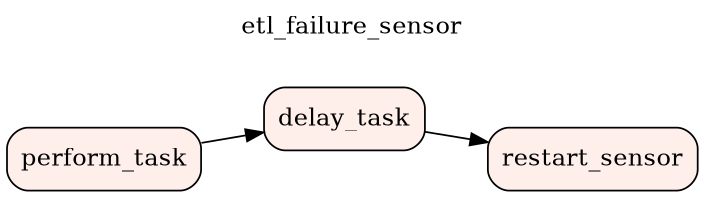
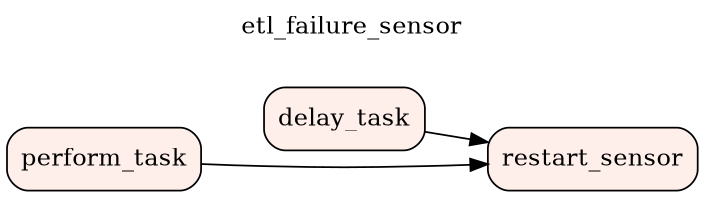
(224, 139) -> (336, 167)
